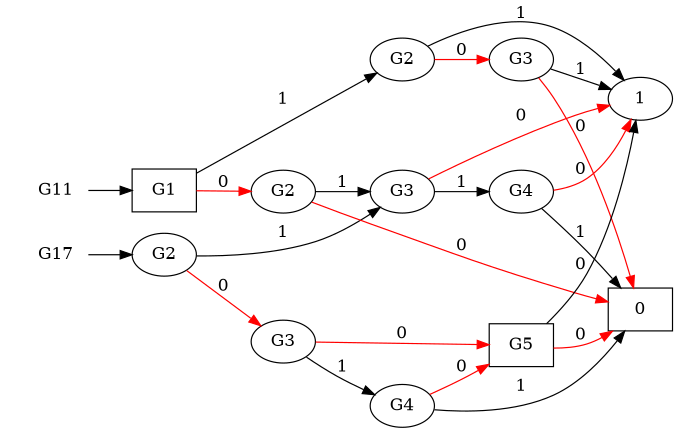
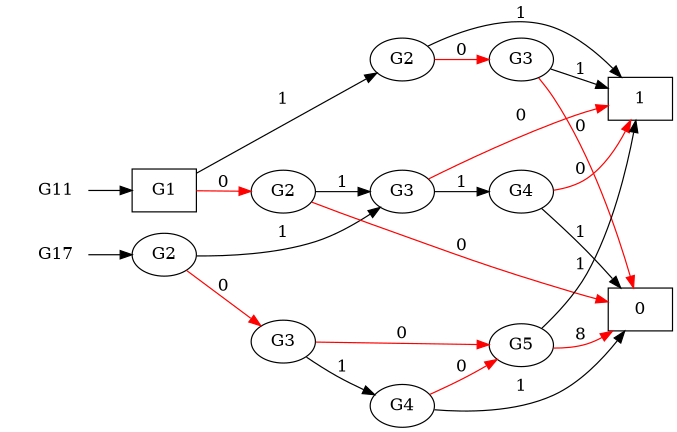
(640, 99) -> (640, 99)
(581, 265) -> (581, 265)
(581, 335) -> (581, 335)
(521, 345) -> (521, 345)
